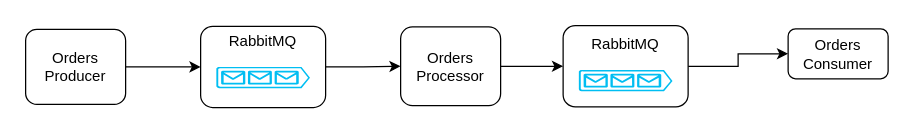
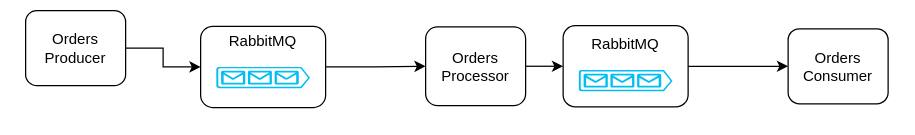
(838, 54) -> (838, 66)
(451, 66) -> (476, 66)
(76, 67) -> (76, 48)
